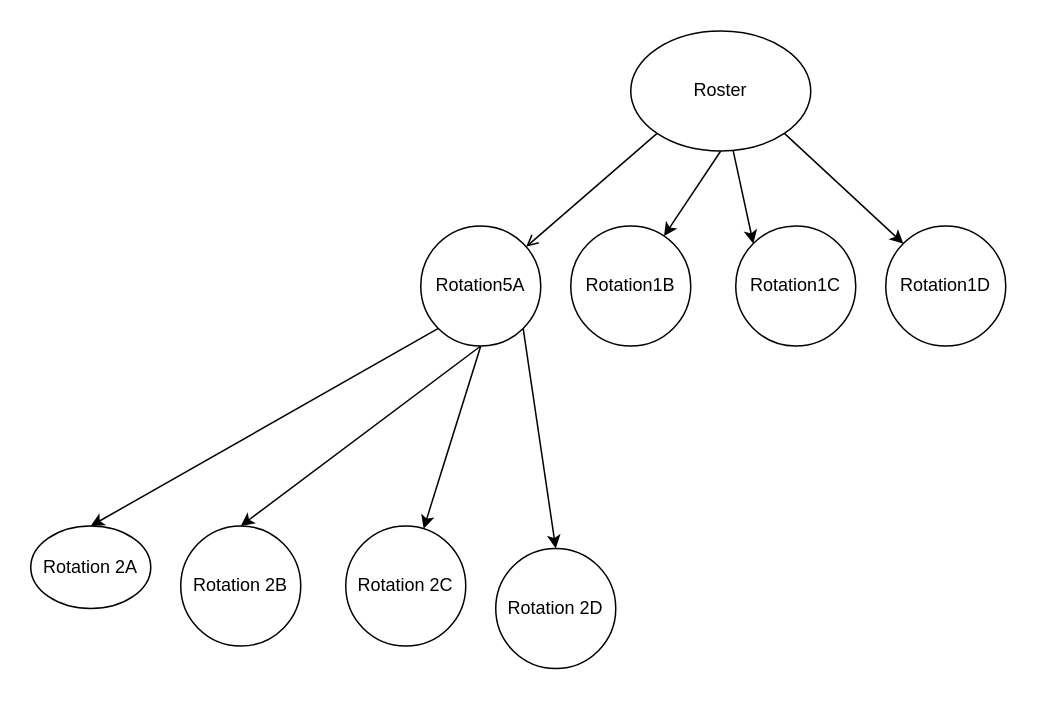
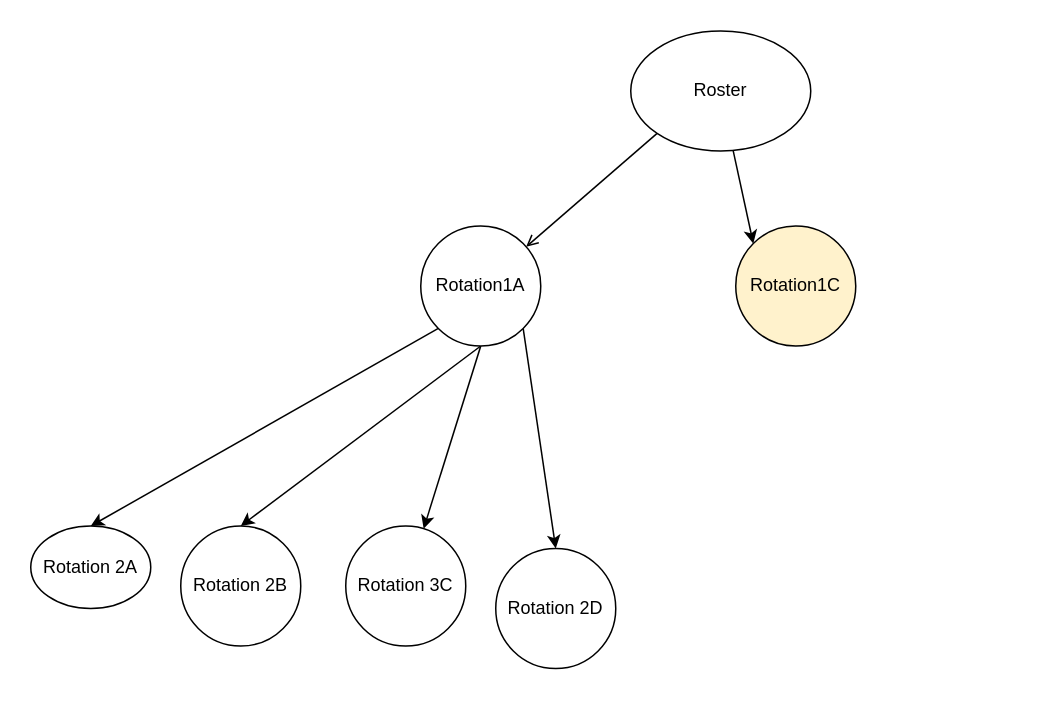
(840, 185) -> none
(695, 189) -> none
(481, 286) -> (481, 286)
(631, 286) -> none
(796, 286) -> (796, 286)
(946, 286) -> none
(406, 586) -> (406, 586)
